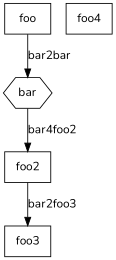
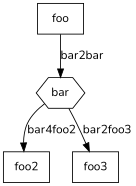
(89, 19) -> none
(28, 200) -> (78, 126)
